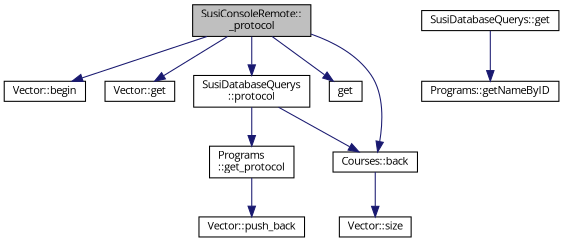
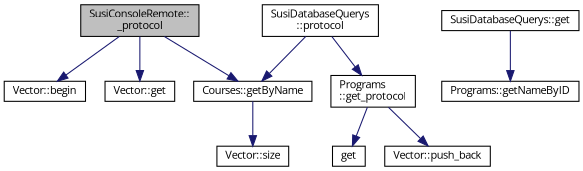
(252, 51) -> none
(298, 56) -> (362, 122)
(375, 162) -> (253, 91)
